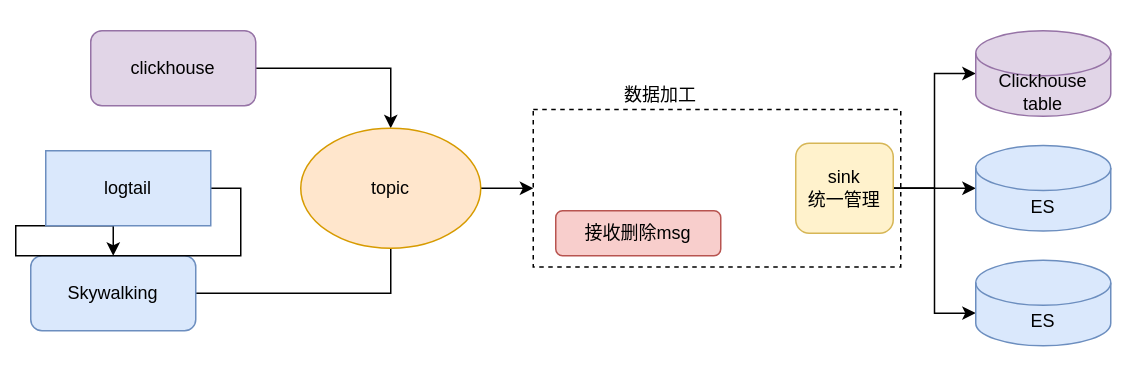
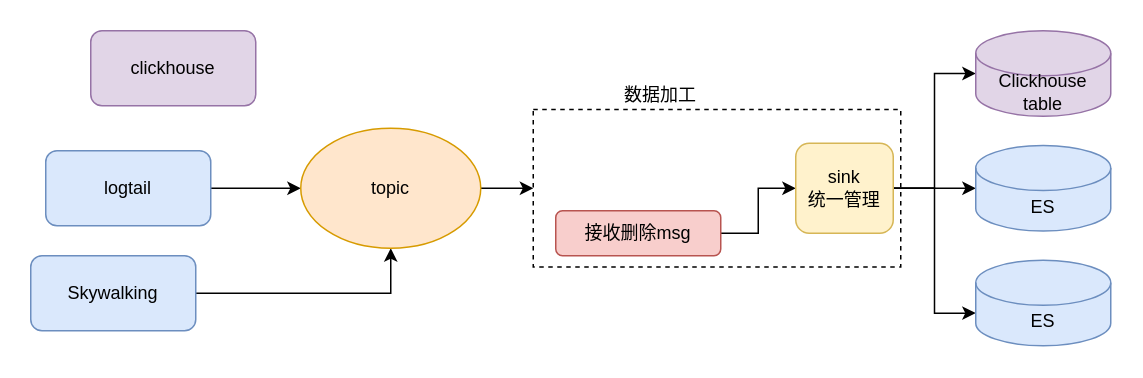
(348, 68) -> none
(128, 188) -> (128, 188)
none -> (758, 216)
(391, 255) -> (391, 260)
(129, 256) -> (264, 188)
